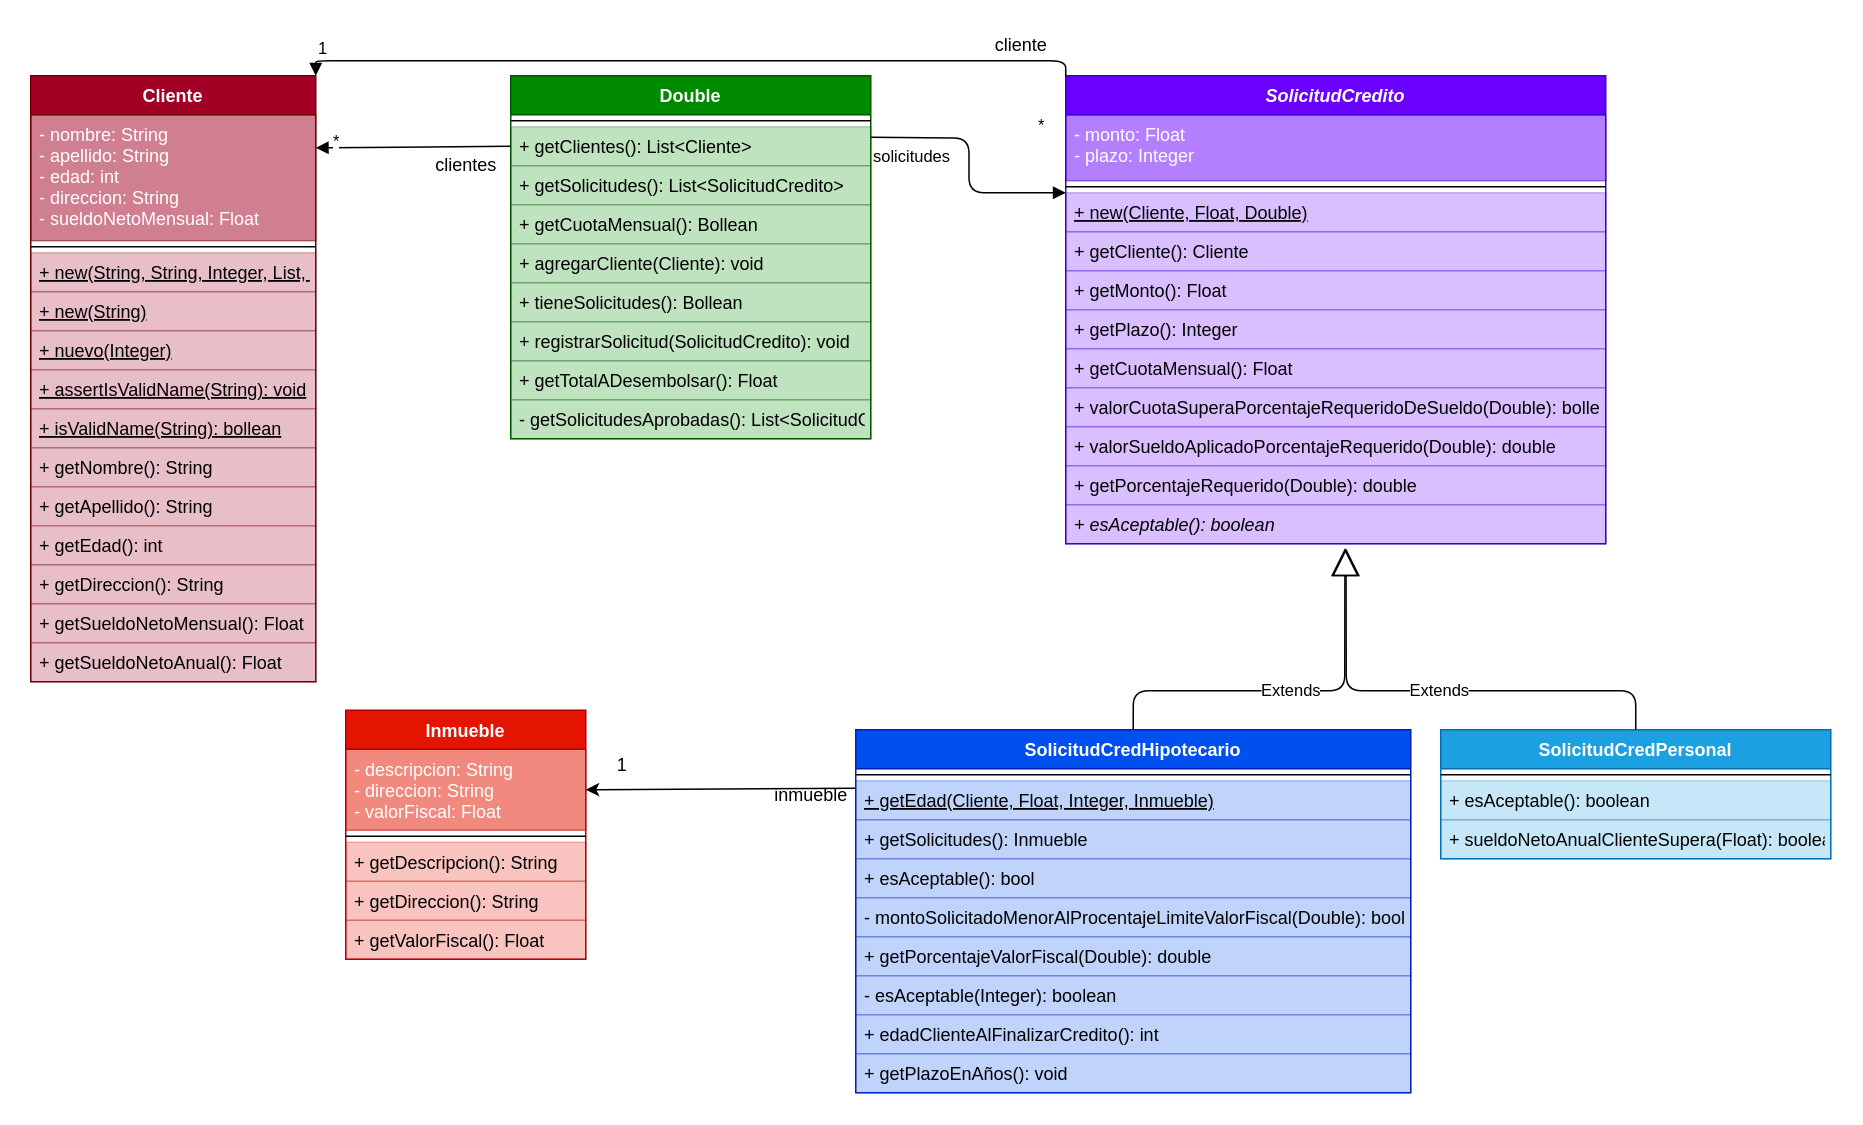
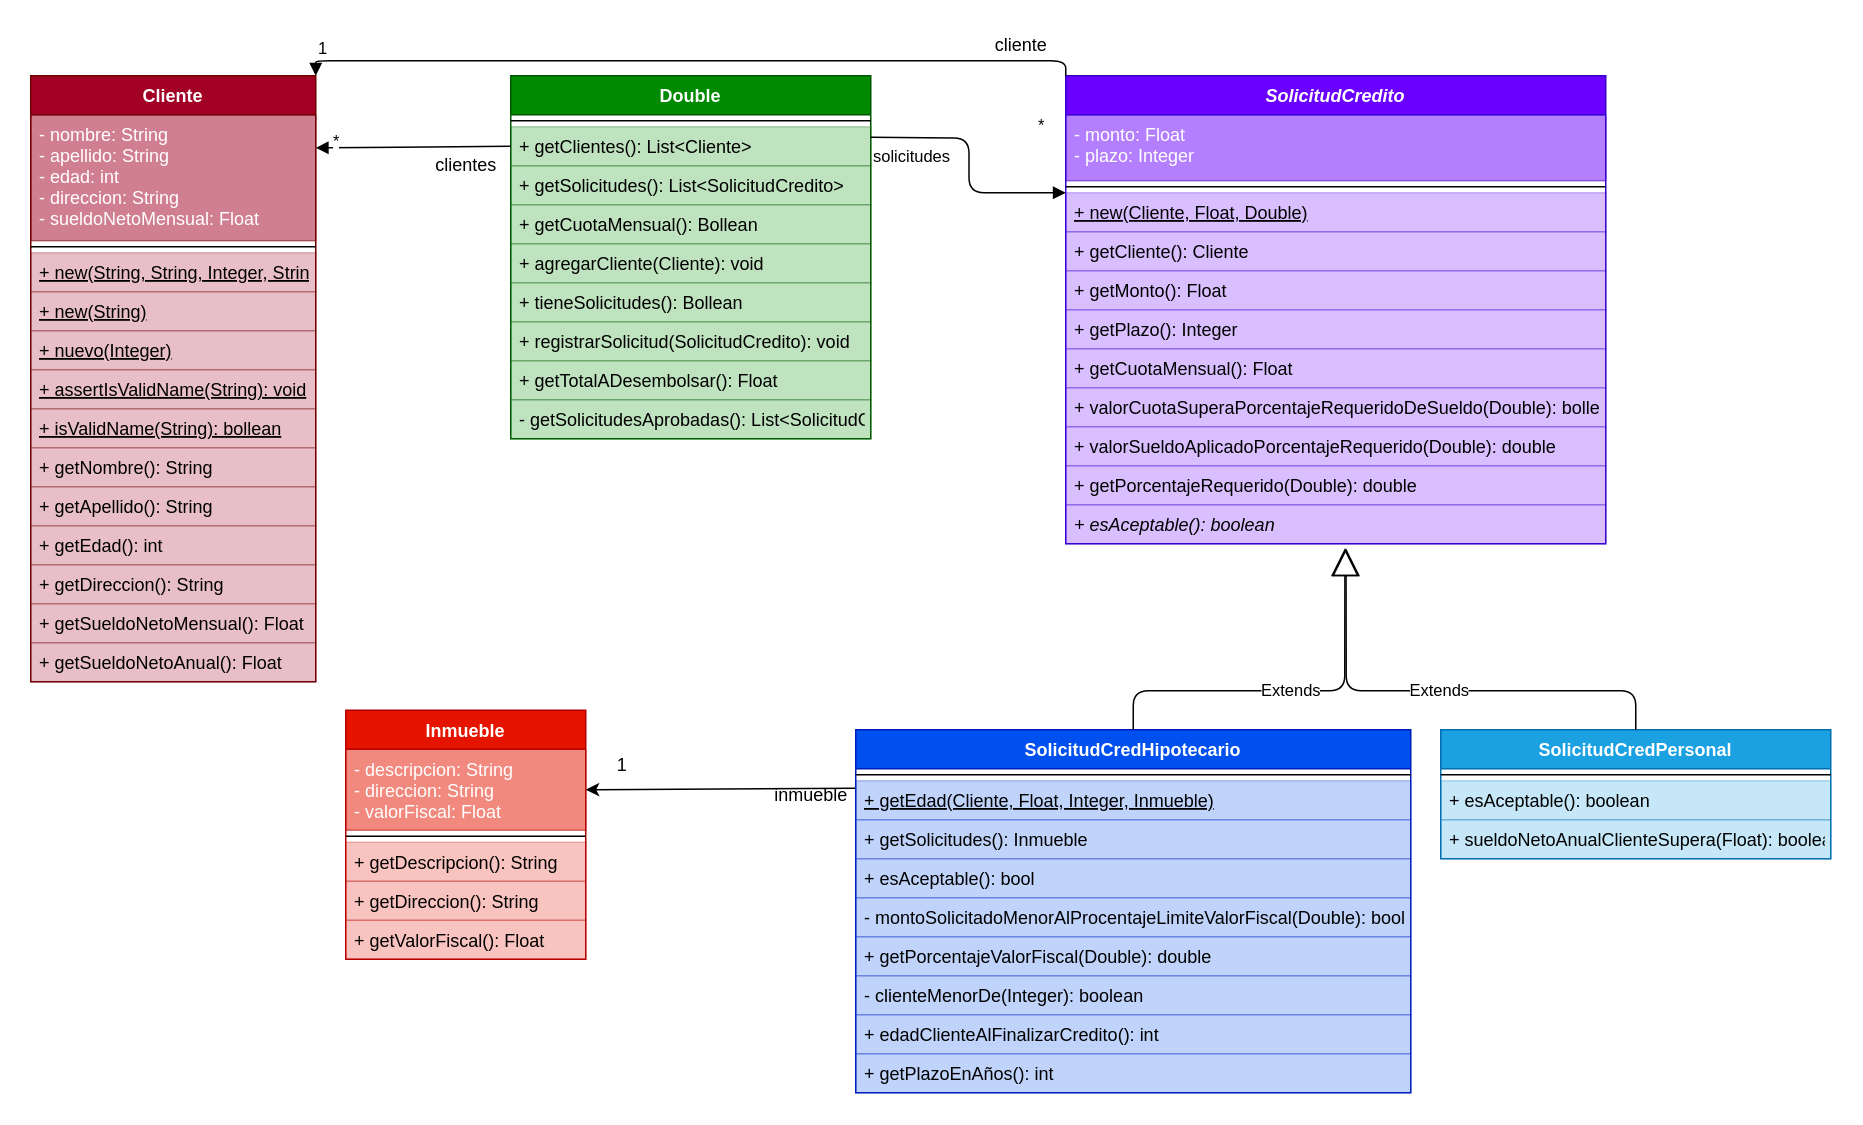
(225, 273) -> (235, 273)
(1009, 996) -> (1021, 996)
(976, 1074) -> (971, 1074)
